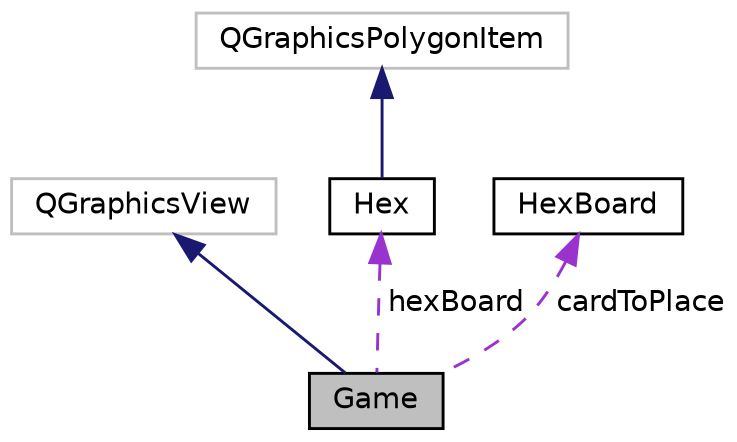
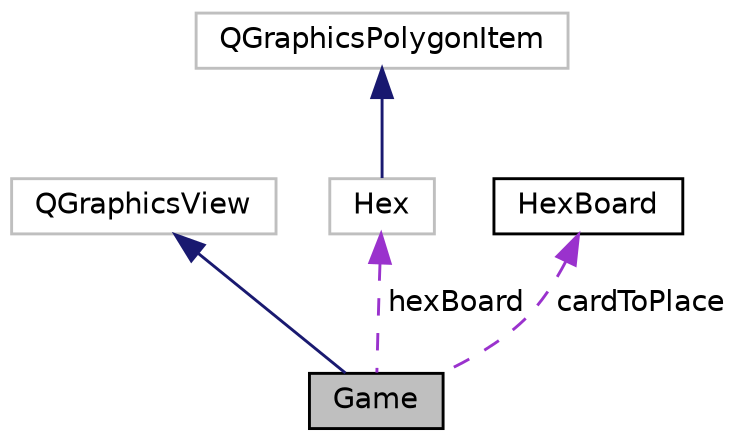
(382, 206) -> (382, 206)
